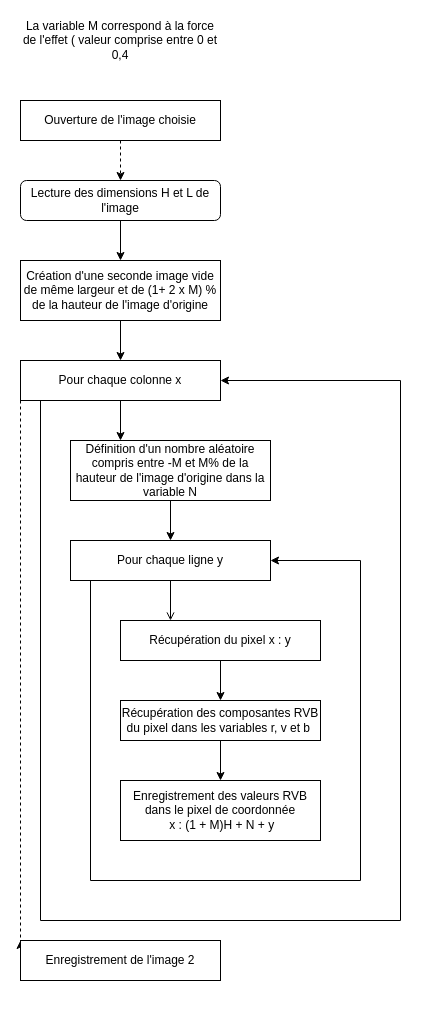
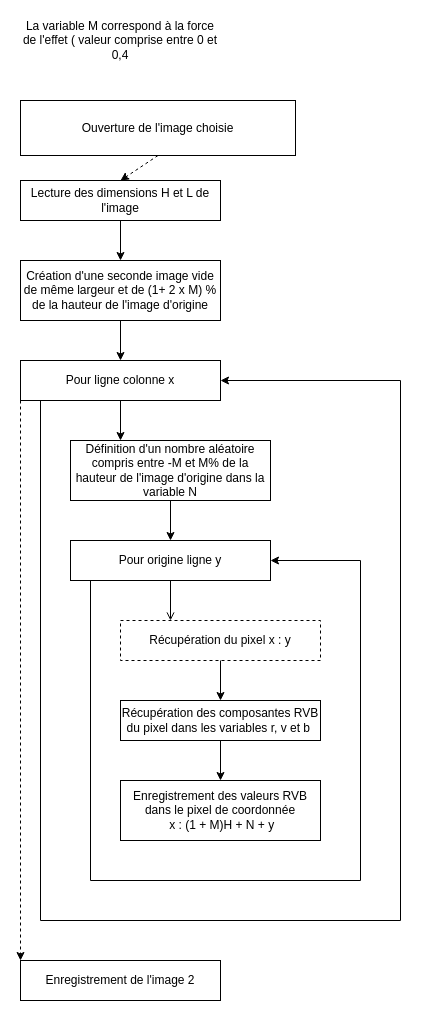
(121, 121) -> (158, 128)
(121, 201) -> (121, 201)
(121, 381) -> (121, 381)
(171, 561) -> (171, 561)
(221, 641) -> (221, 641)
(121, 961) -> (121, 981)
